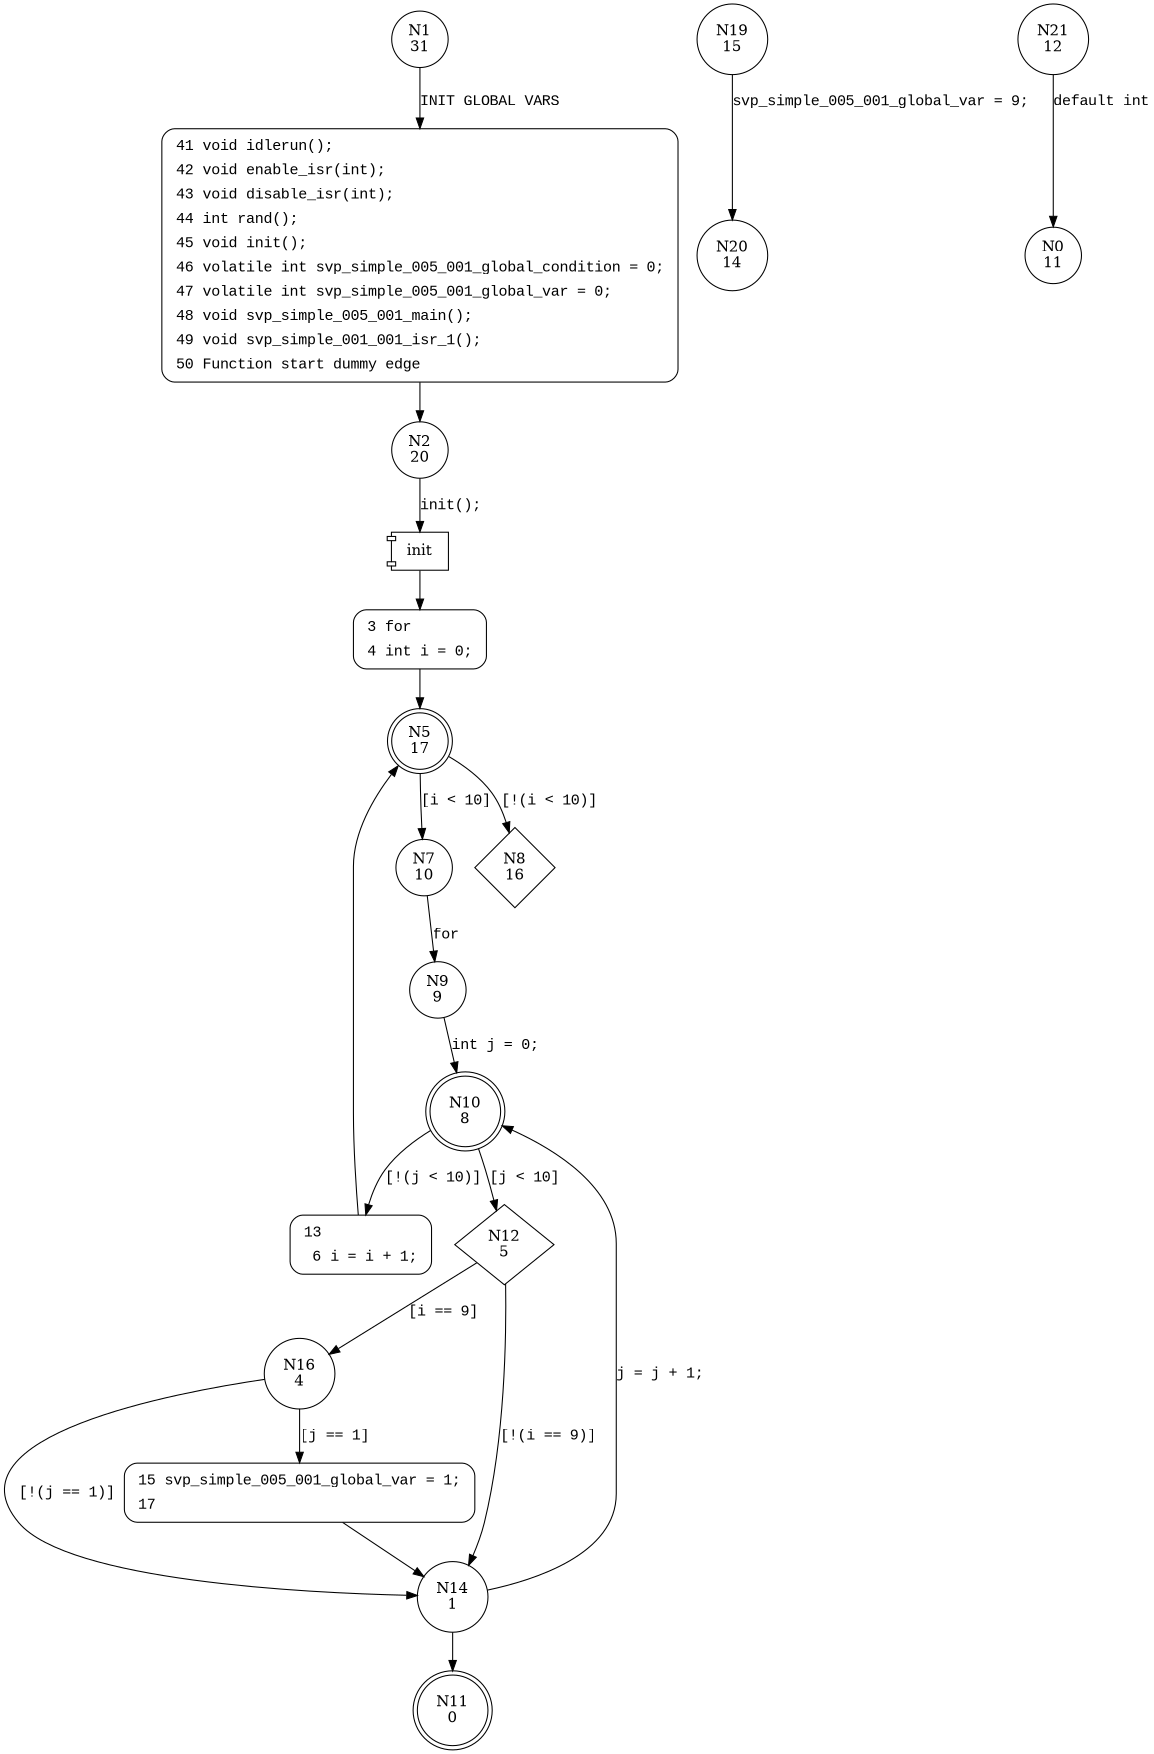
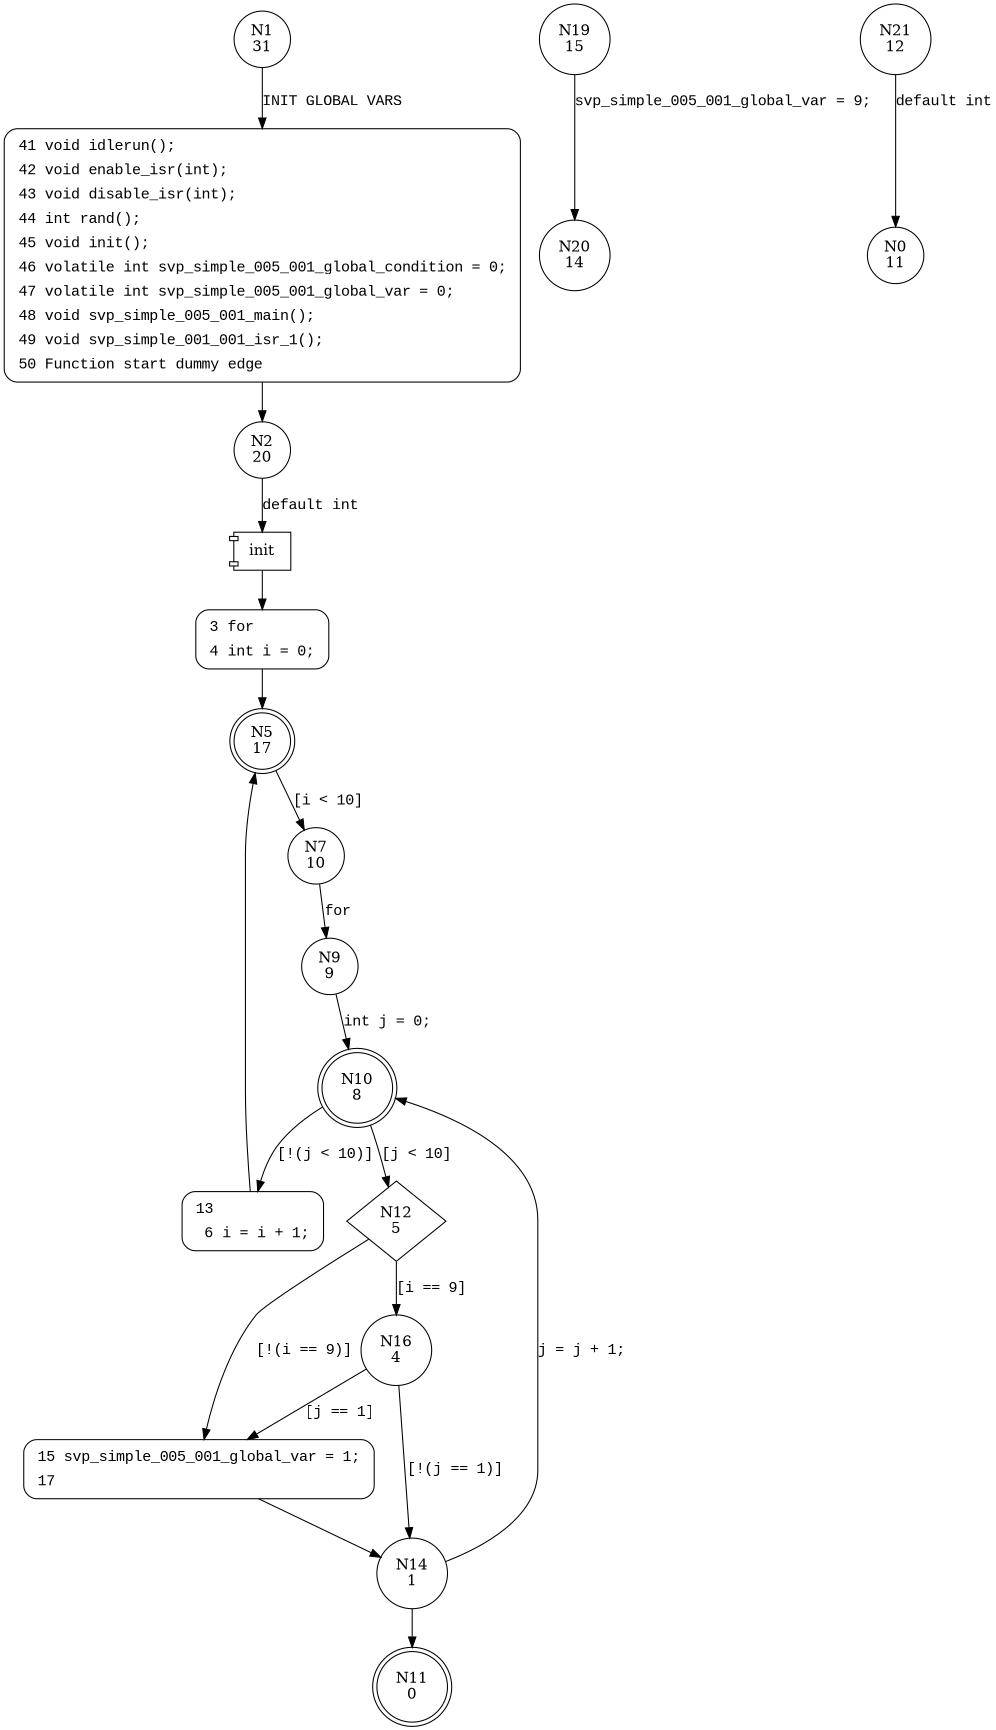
(451, 505) -> (310, 505)
(515, 868) -> none
(501, 1421) -> (260, 1311)
